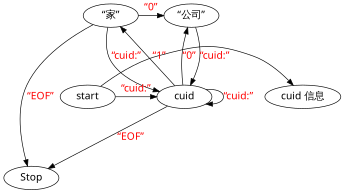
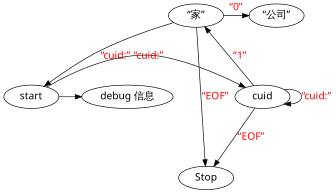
(200, 54) -> none
(182, 59) -> none
(116, 68) -> (109, 47)
(303, 97) -> (127, 97)
